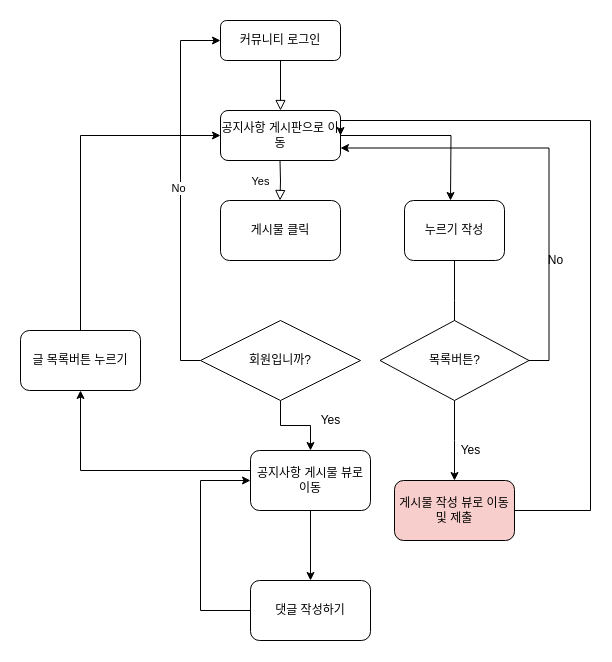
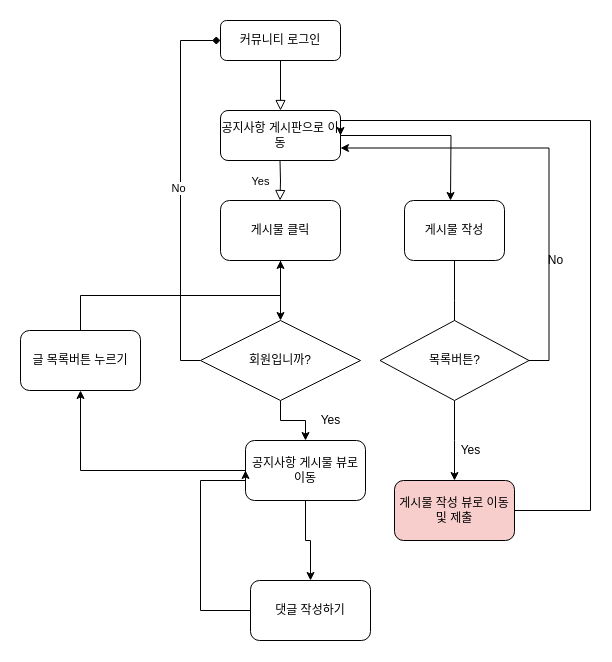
(212, 41) -> (212, 41)
(81, 150) -> (179, 296)
(455, 231) -> (455, 231)
none -> (281, 305)
(311, 481) -> (306, 471)
